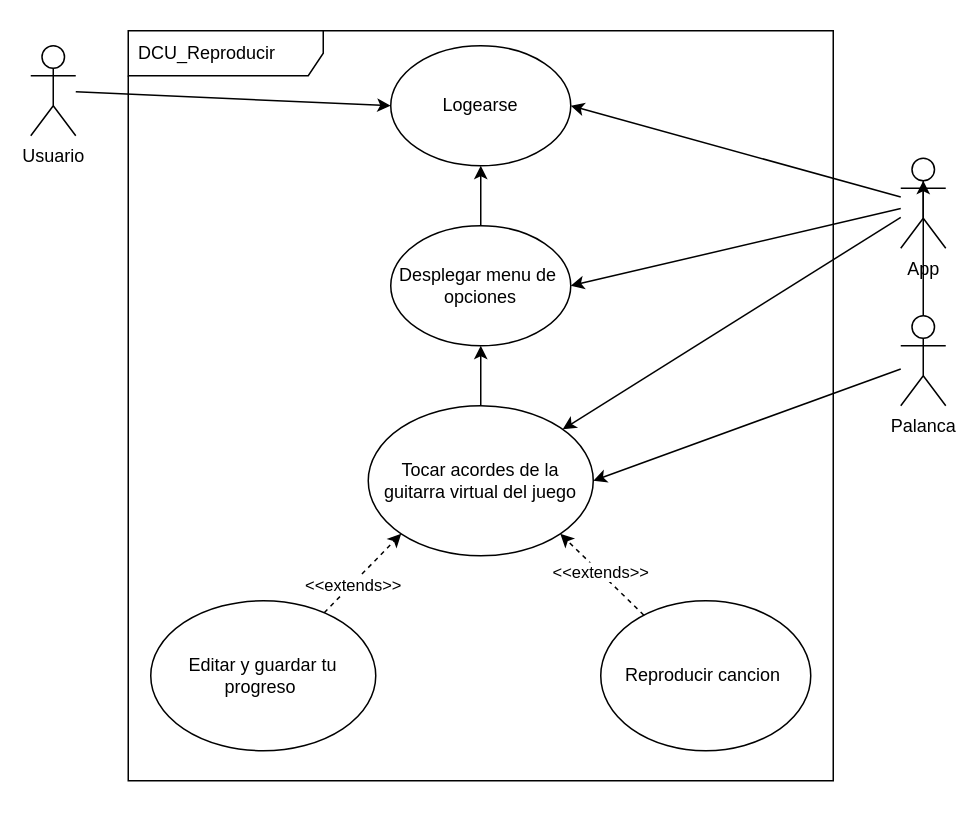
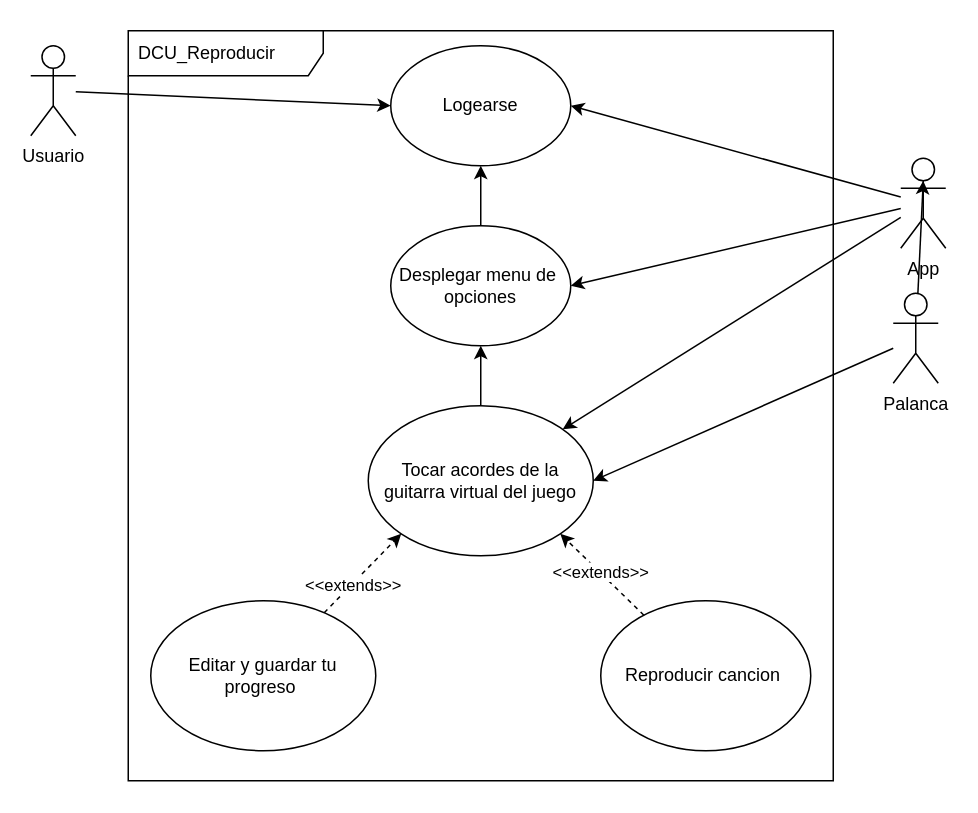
(923, 361) -> (916, 338)
